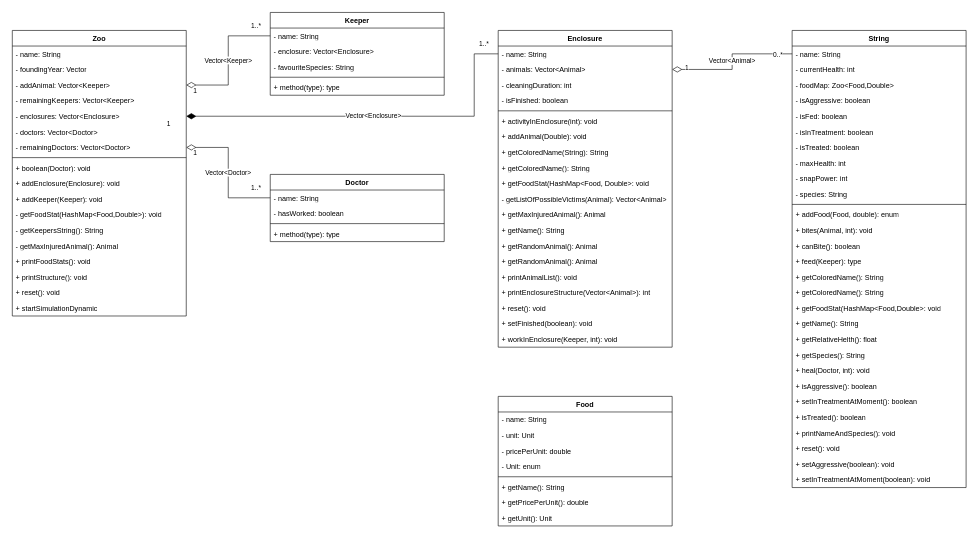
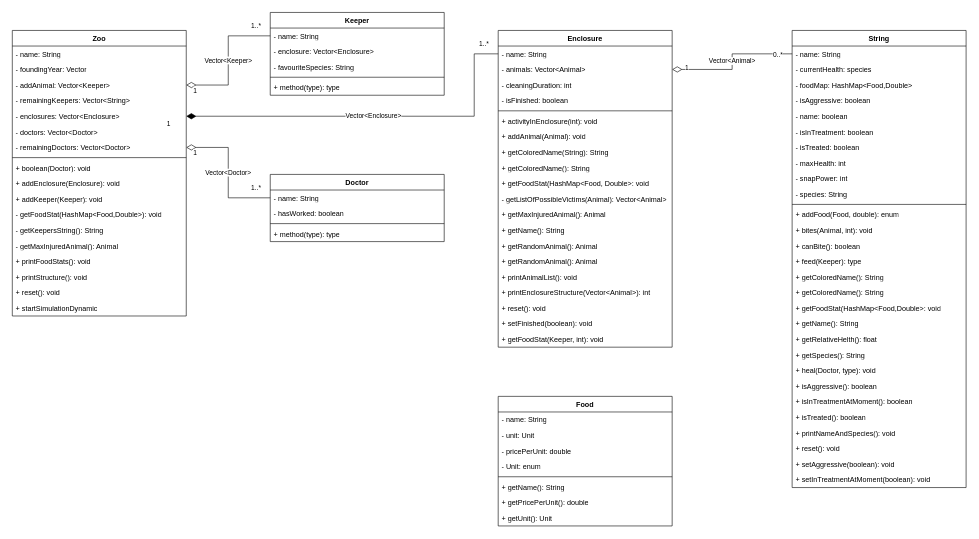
(832, 70) -> (840, 70)
(846, 86) -> (854, 86)
(80, 101) -> (79, 101)
(823, 117) -> (822, 117)
(546, 137) -> (545, 137)
(567, 340) -> (560, 340)
(839, 371) -> (842, 371)
(863, 402) -> (860, 402)
